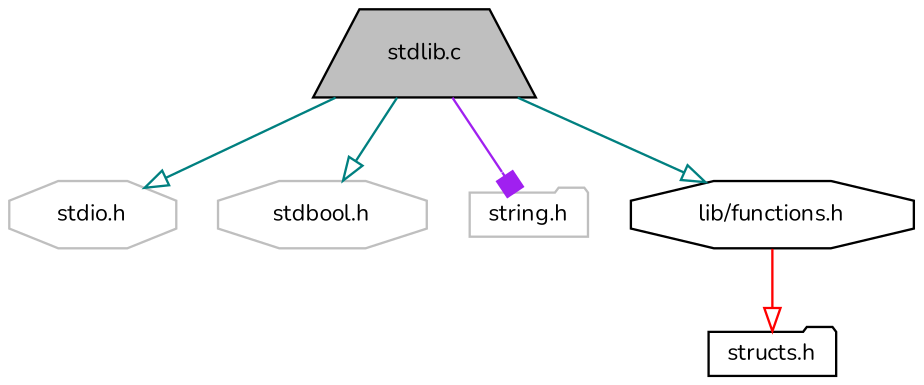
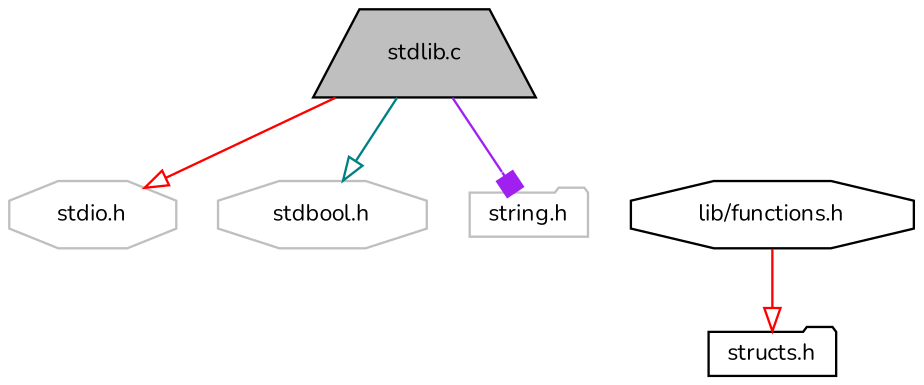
(601, 135) -> none
(251, 138) -> (251, 138)
